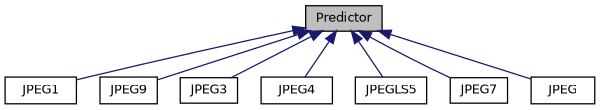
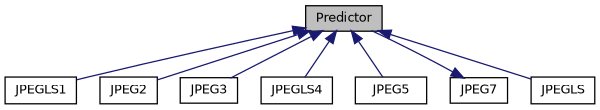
(410, 58) -> (412, 51)
(41, 90) -> (41, 90)
(129, 90) -> (129, 90)
(297, 90) -> (297, 90)
(391, 90) -> (391, 90)
(563, 90) -> (563, 90)
